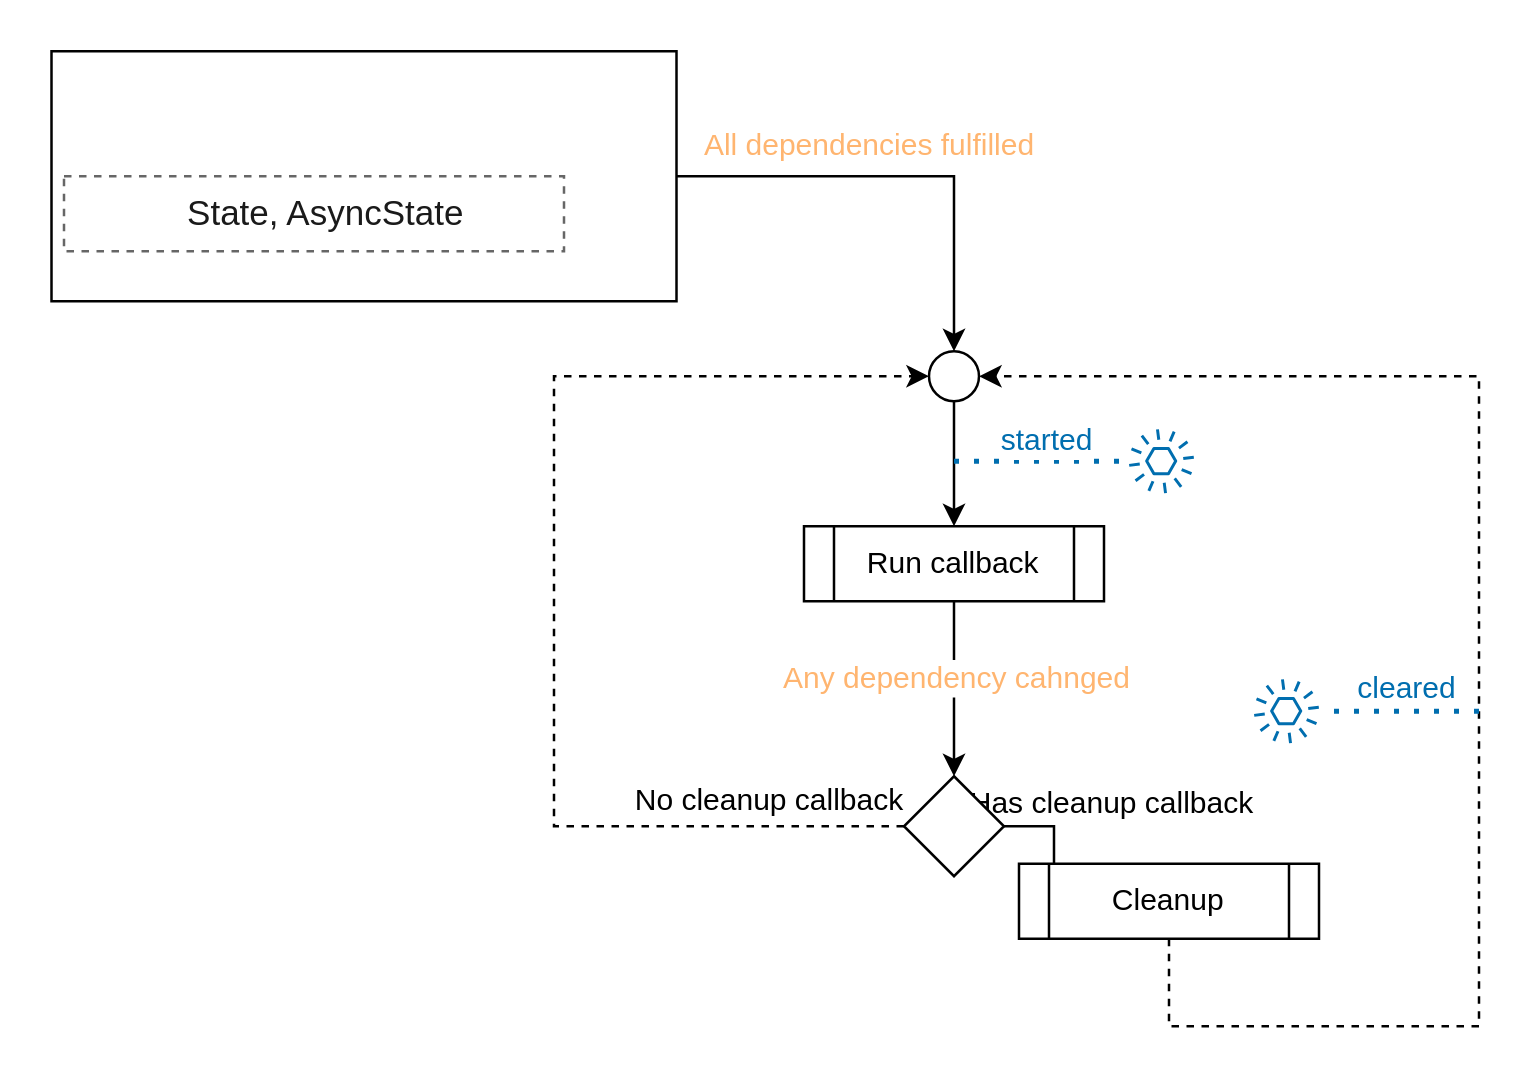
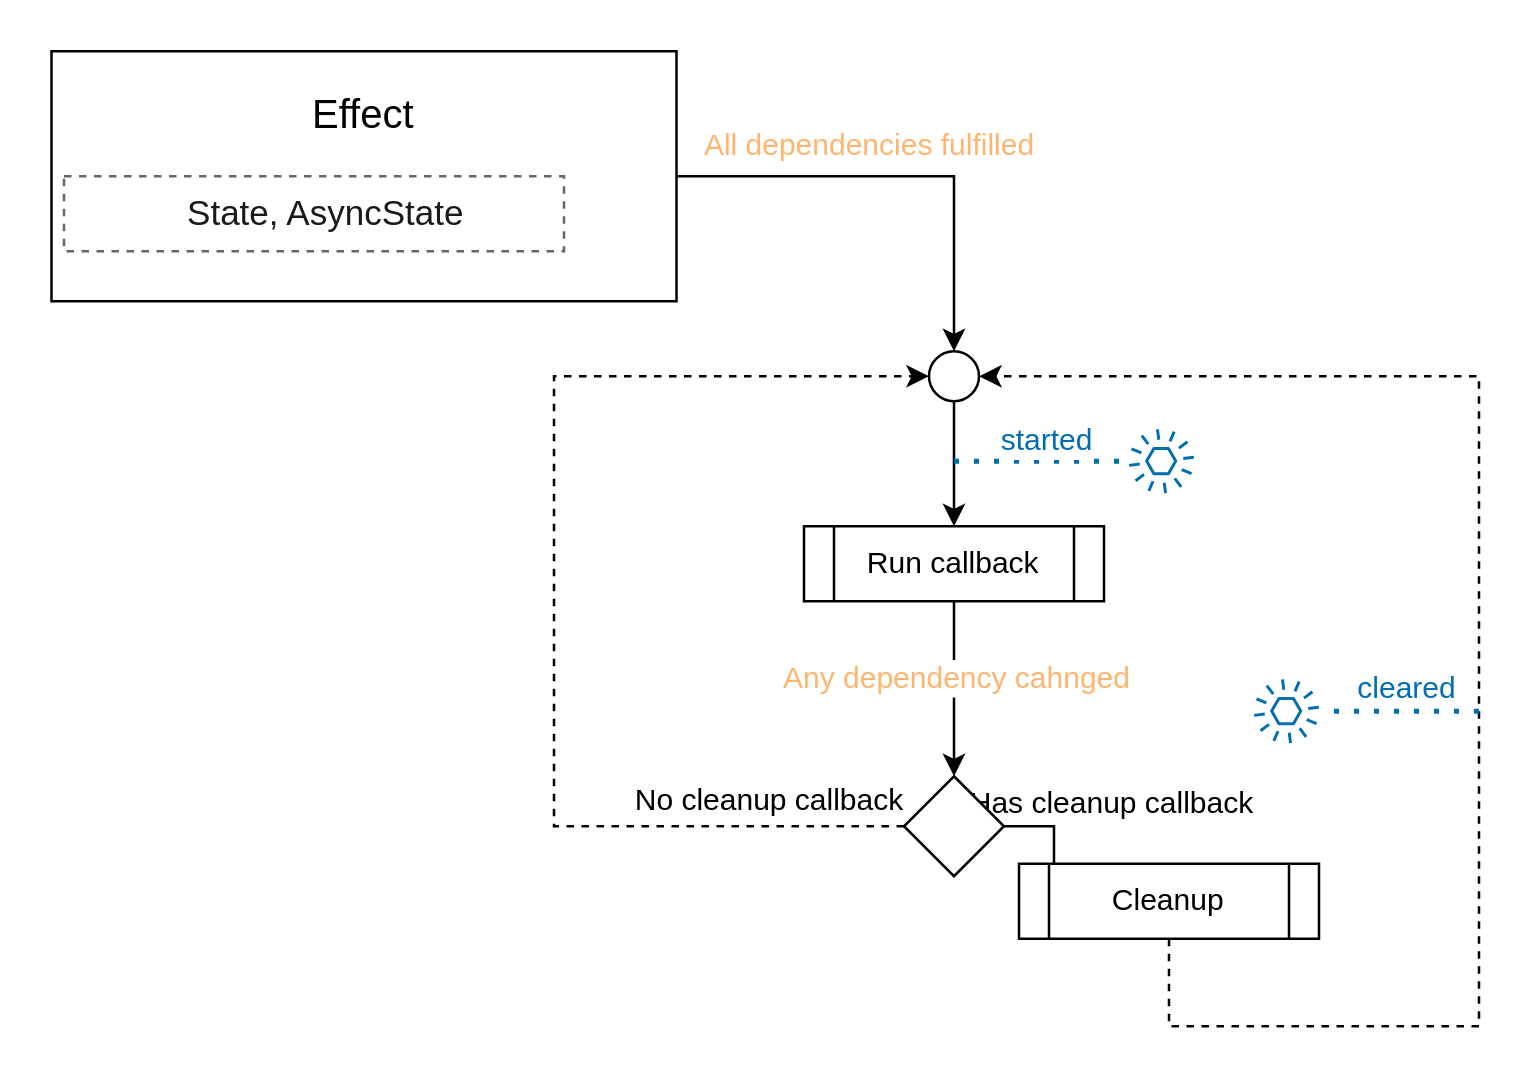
none -> (364, 114)
